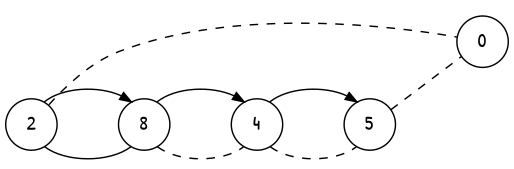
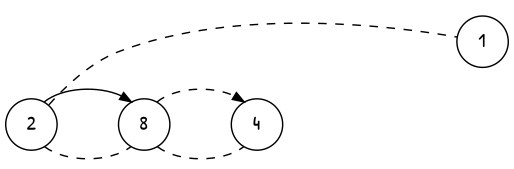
(483, 42) -> (483, 42)
(195, 89) -> (195, 89)
(370, 125) -> none
(88, 159) -> (88, 159)
